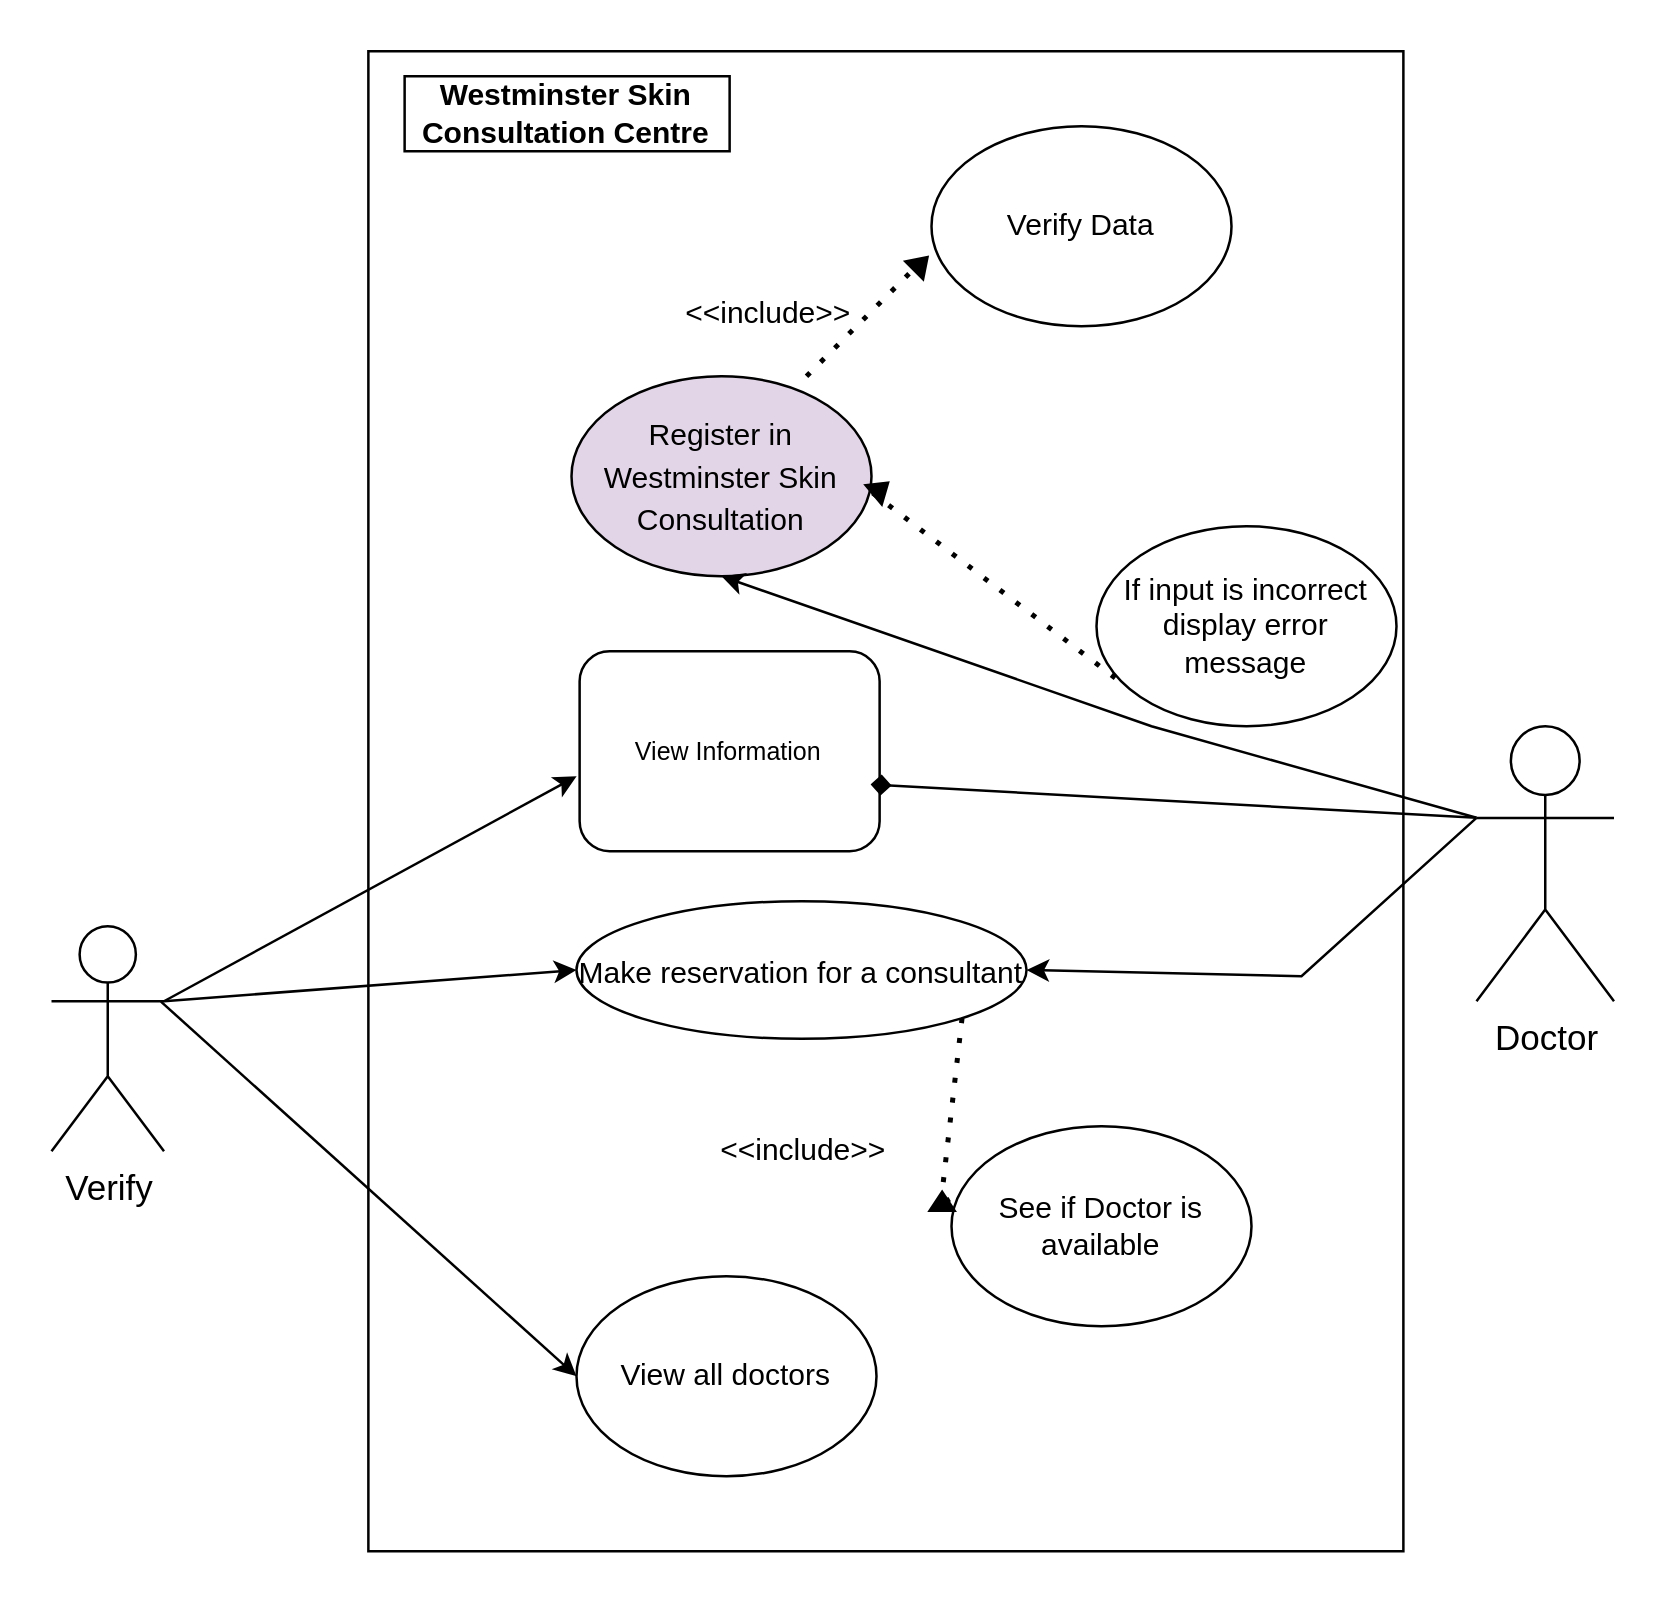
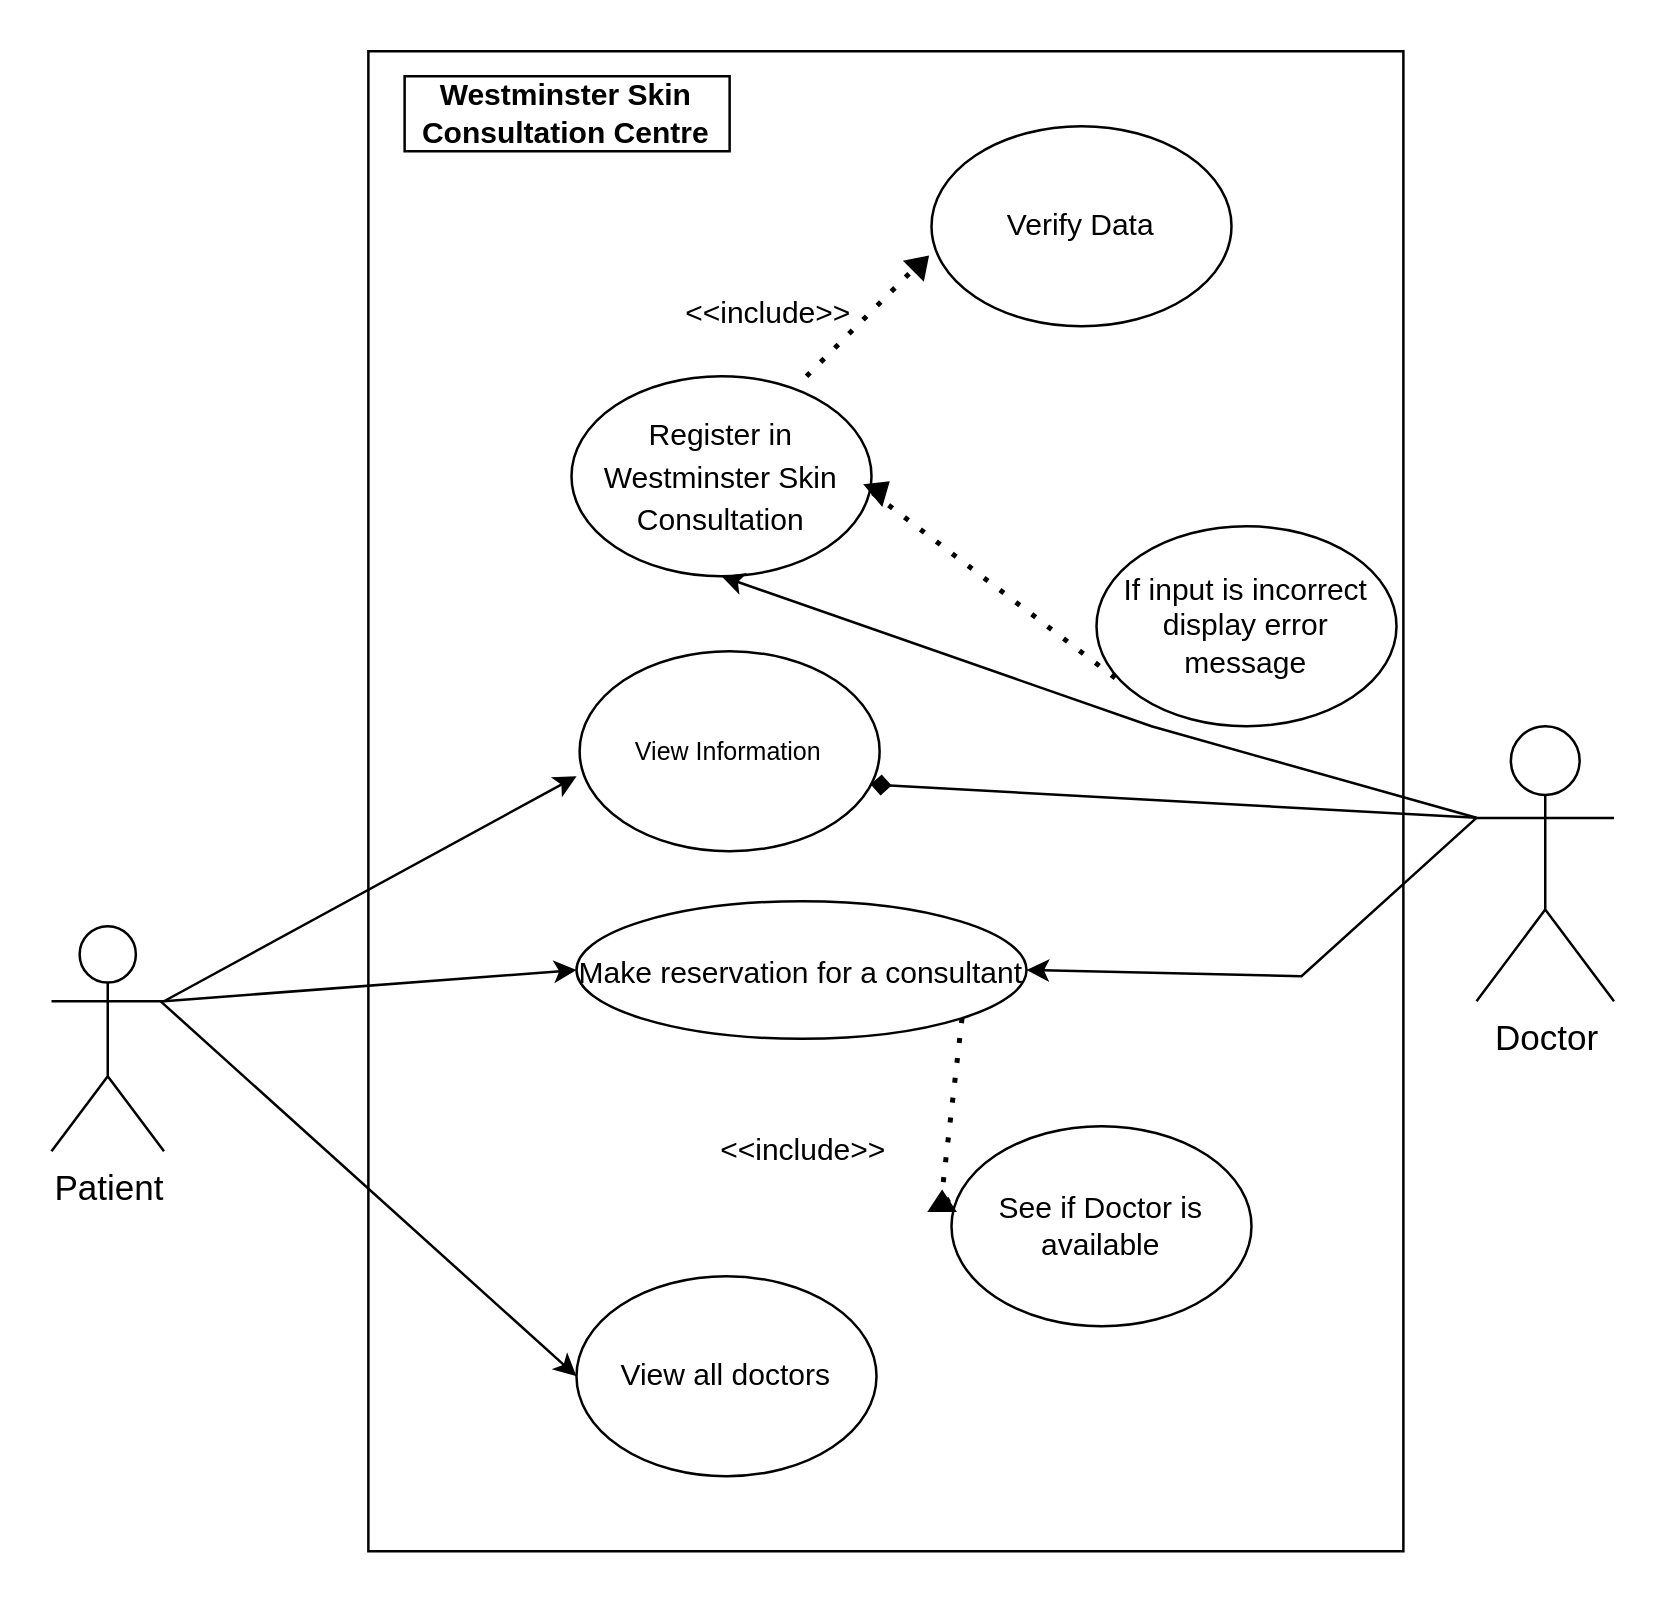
(721, 476) -> (721, 476)
(729, 751) -> (729, 751)
(110, 1187) -> (110, 1187)
